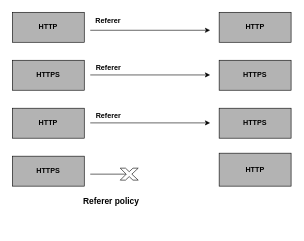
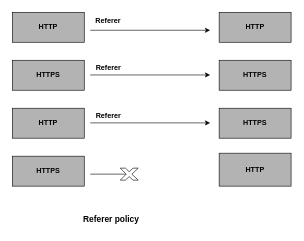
(111, 201) -> (111, 219)
